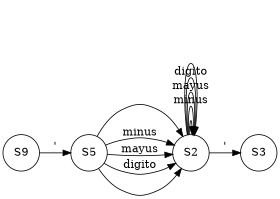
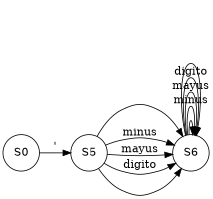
(21, 153) -> (21, 153)
(191, 153) -> (191, 153)
(259, 153) -> none
